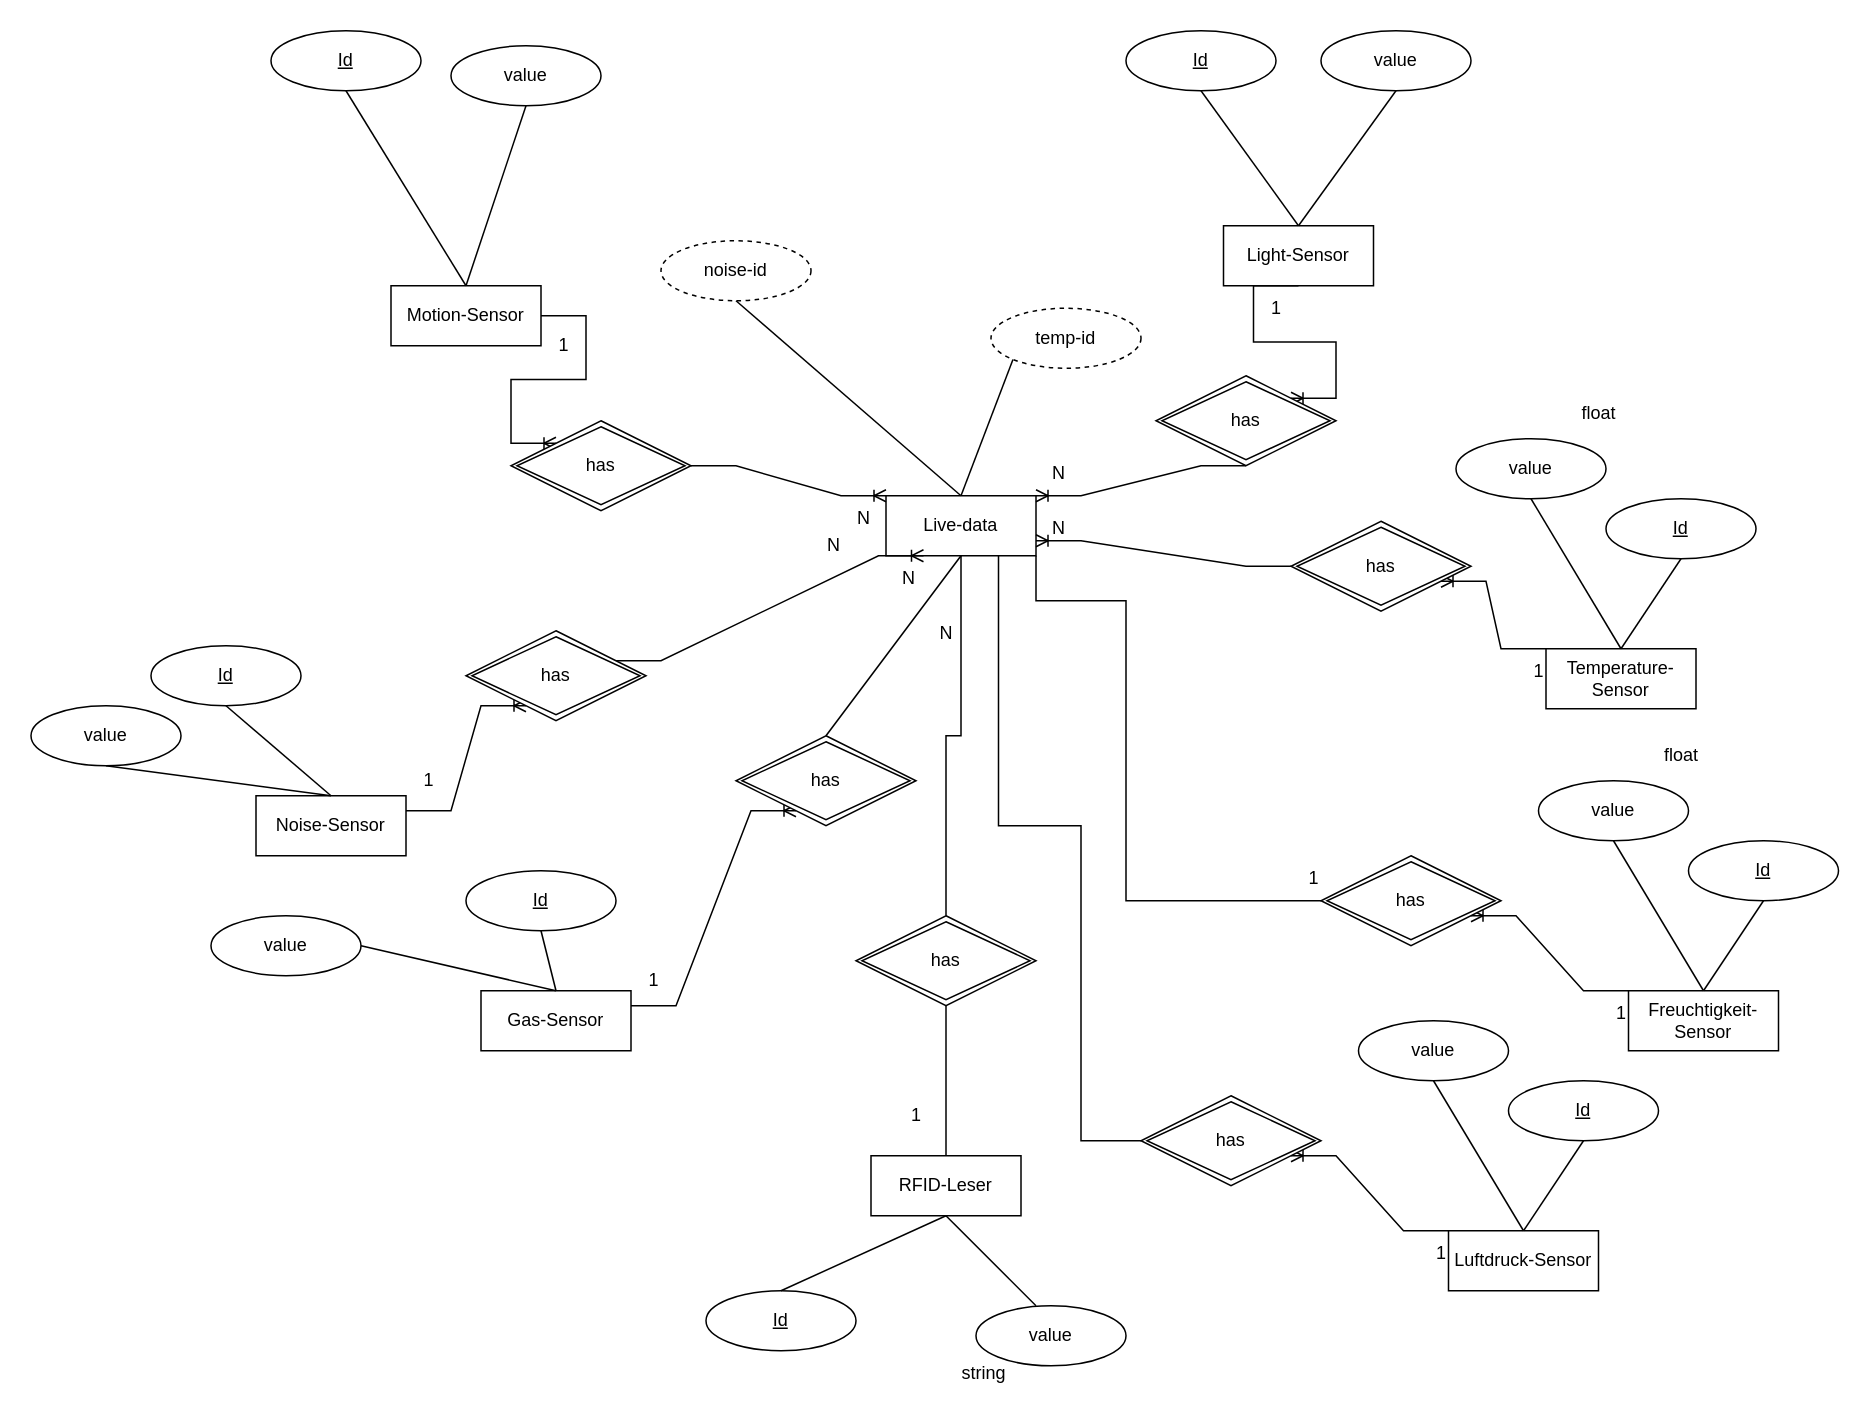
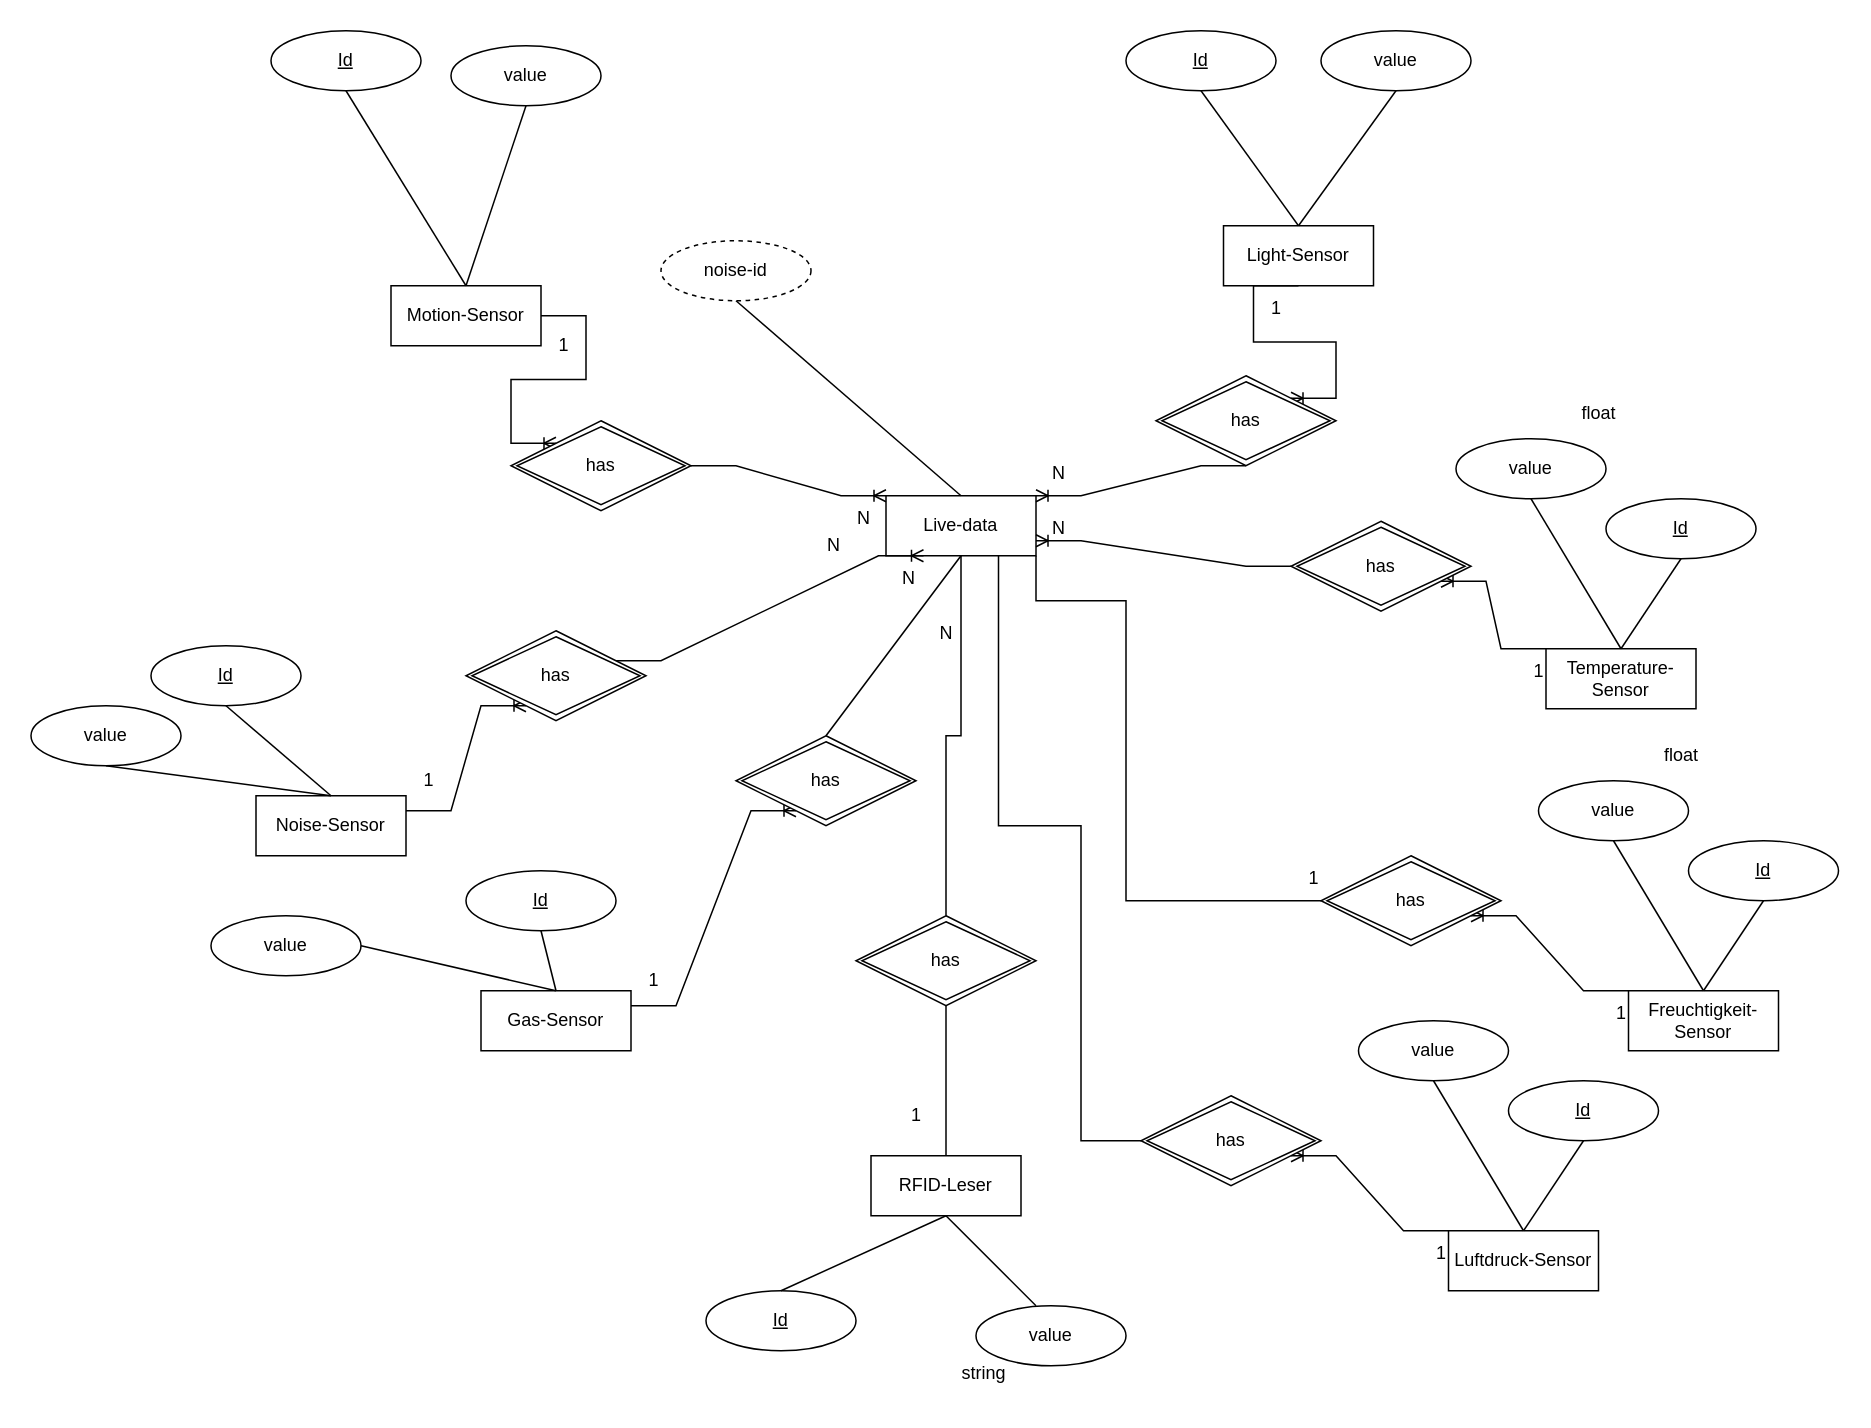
(1066, 338) -> none
(987, 428) -> none
